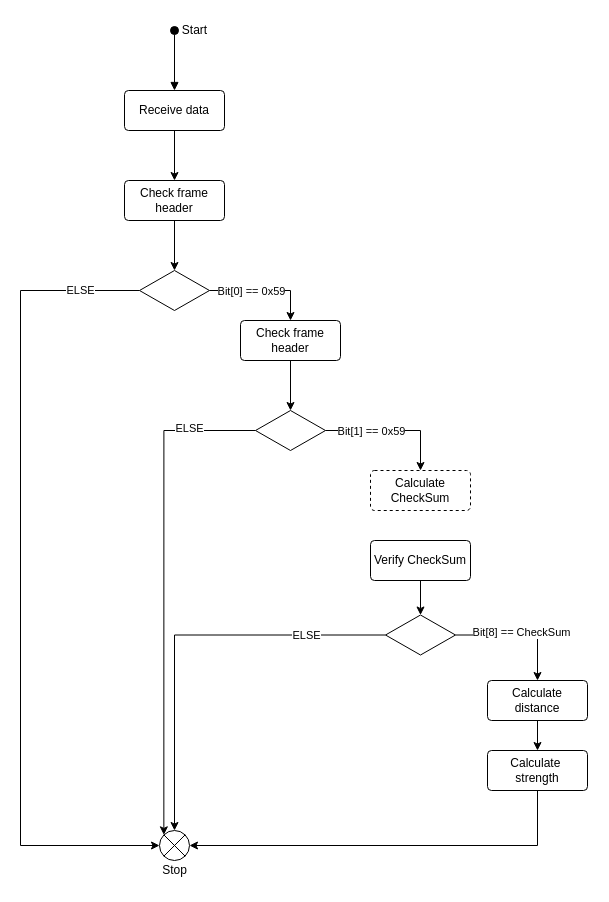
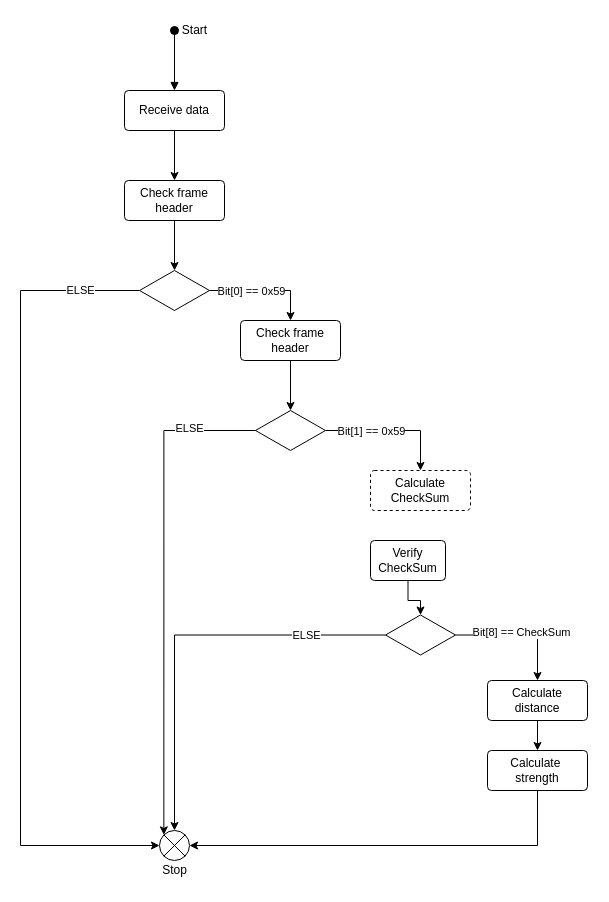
(421, 561) -> (408, 561)
